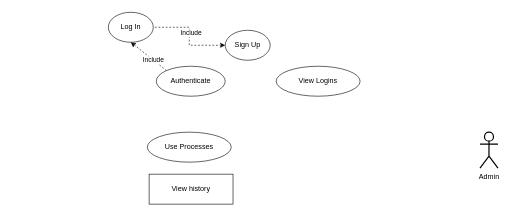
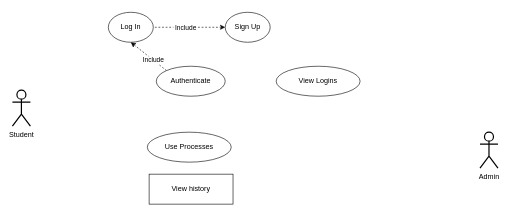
(248, 45) -> (248, 27)
none -> (21, 108)
